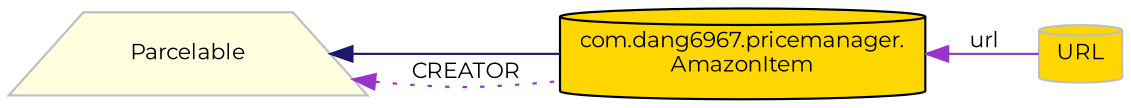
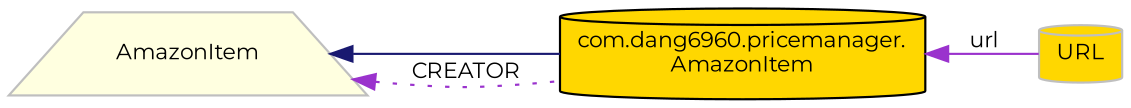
(188, 54) -> (188, 54)
(743, 54) -> (743, 54)
